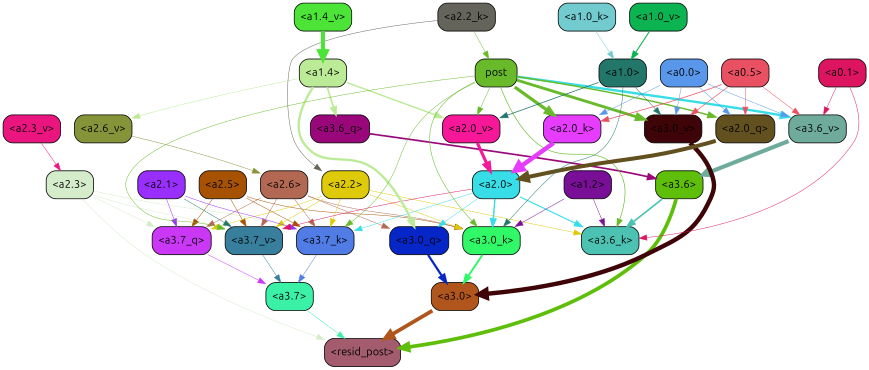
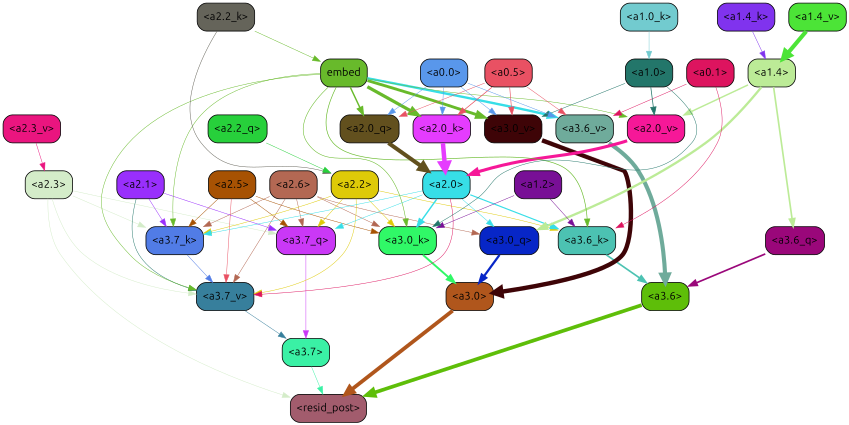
(658, 17) -> none
none -> (746, 17)
(496, 73) -> (344, 73)
(103, 129) -> none
none -> (238, 129)
(235, 206) -> (229, 237)
none -> (387, 209)
(648, 210) -> (623, 266)
(310, 265) -> (197, 266)
